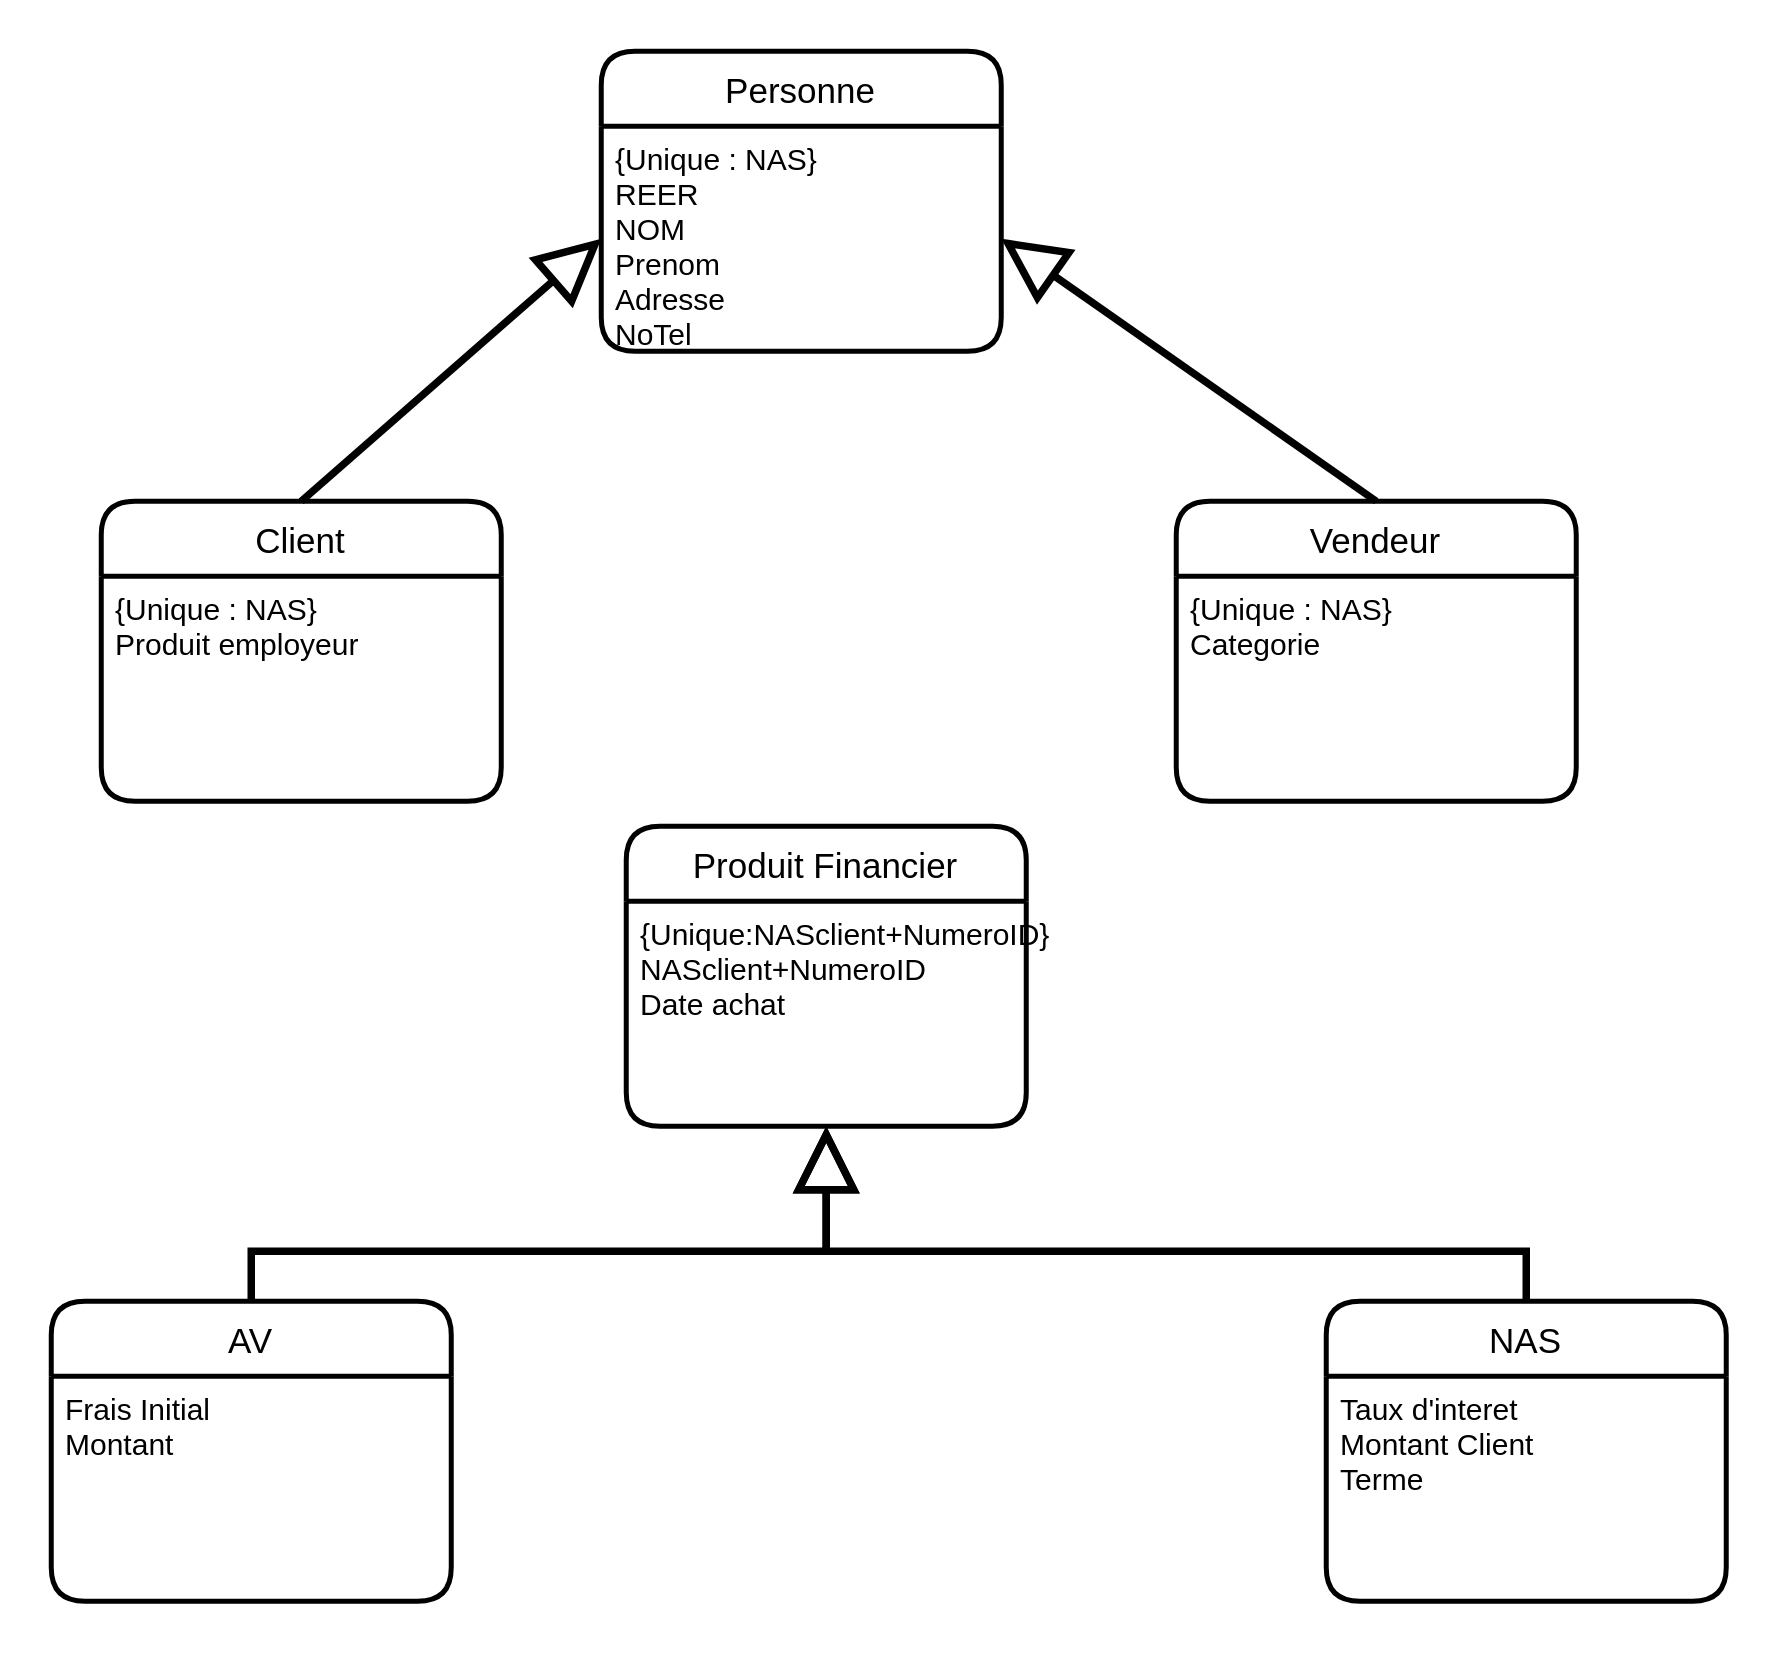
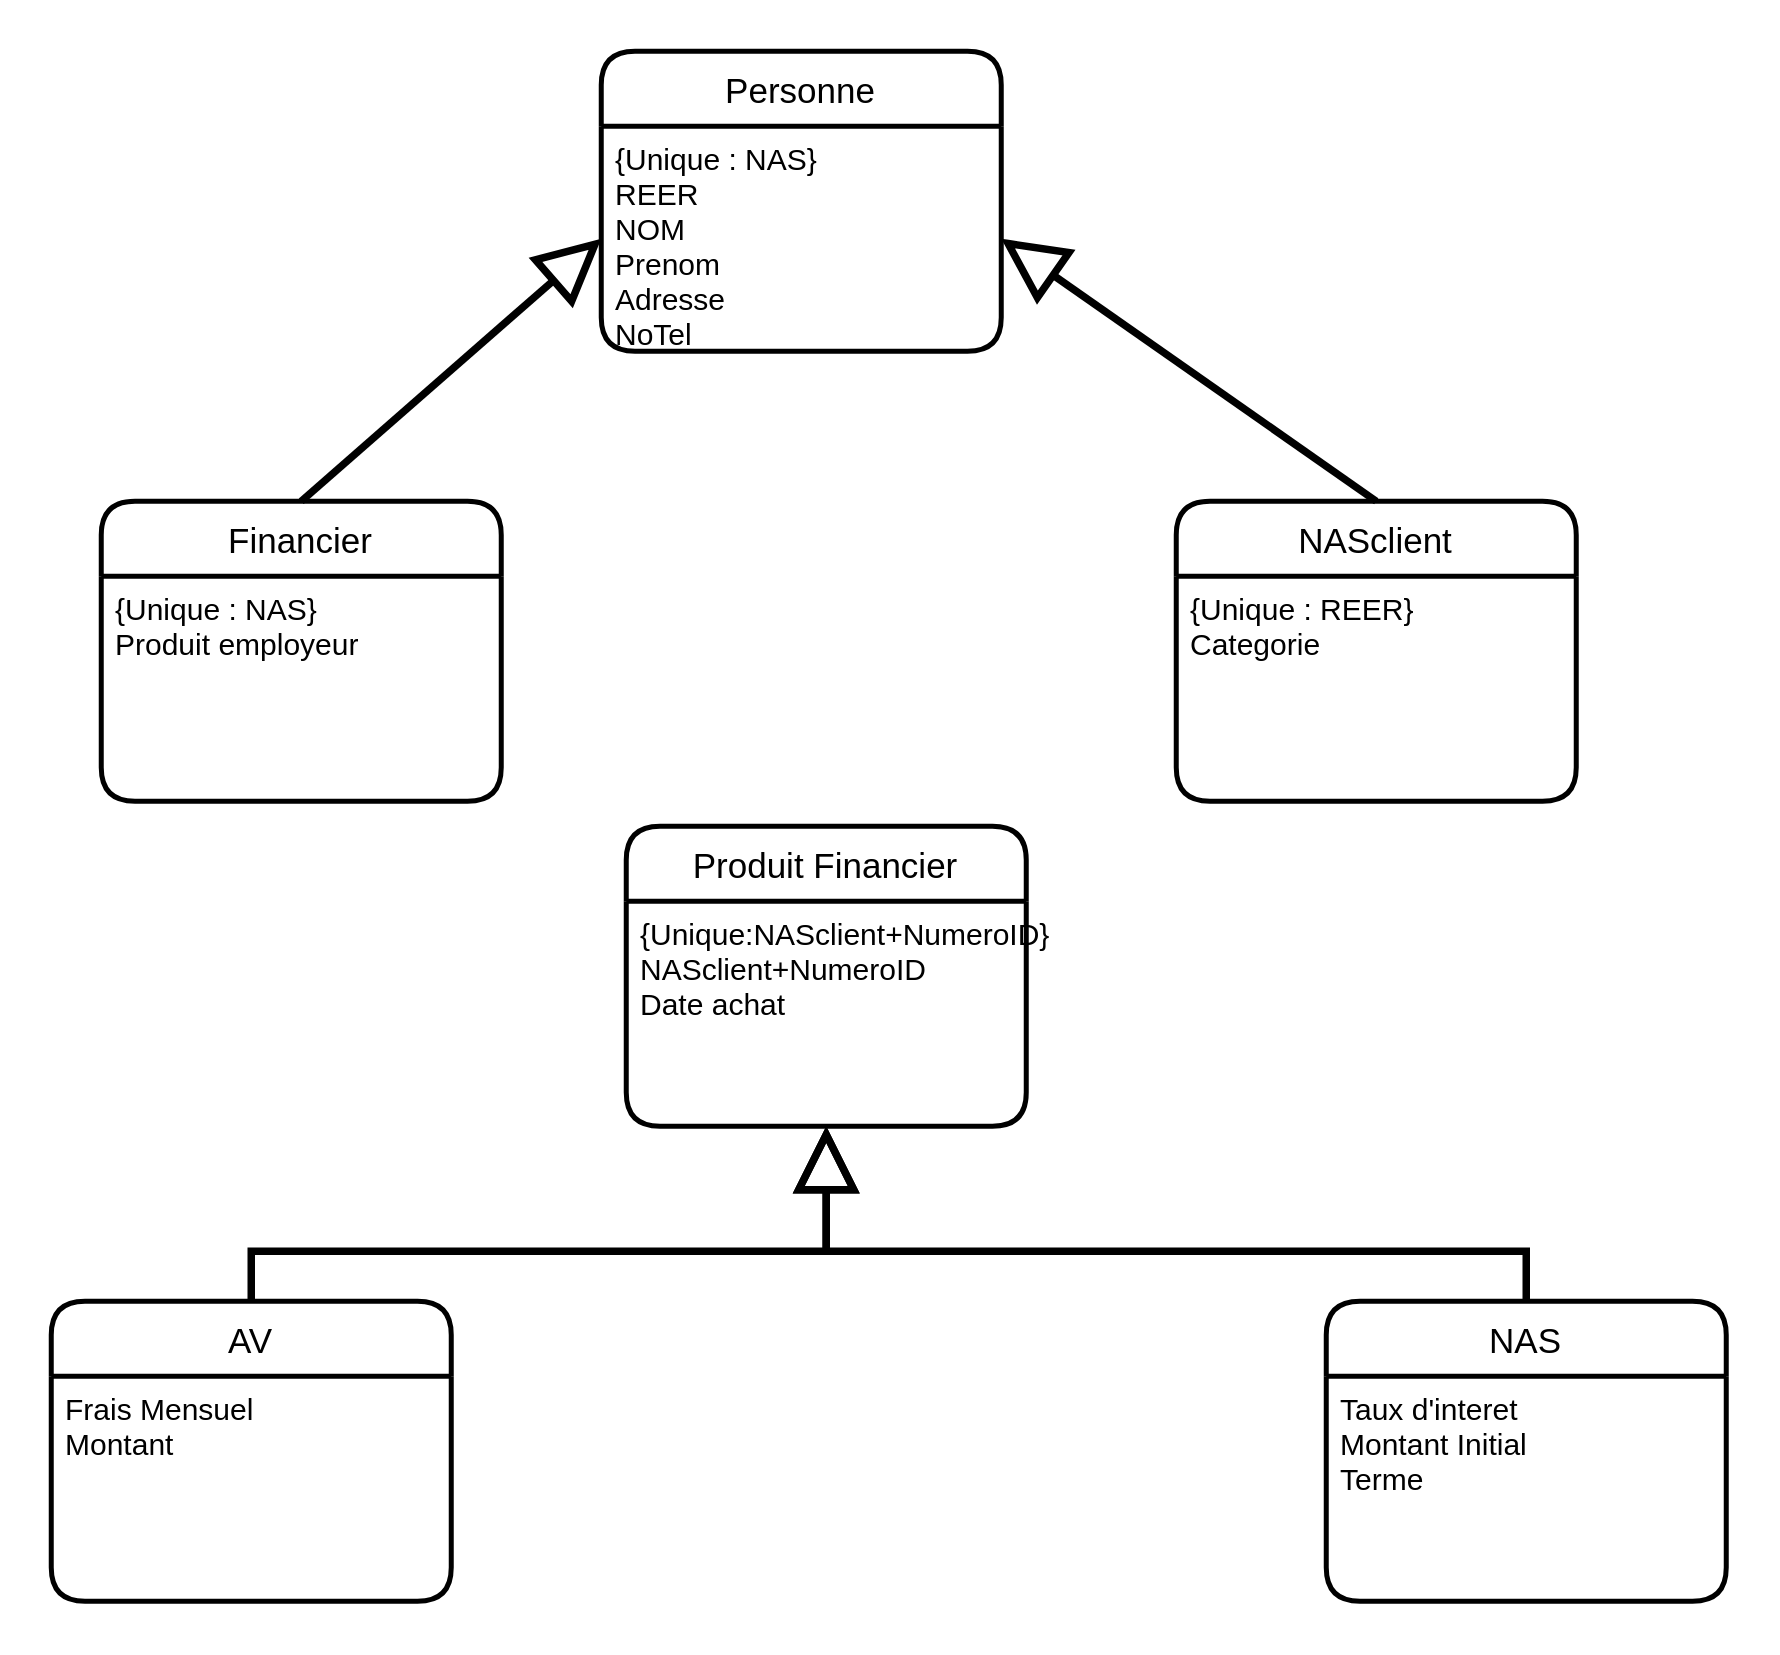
(300, 541) -> (300, 541)
(1375, 541) -> (1375, 541)
(1292, 610) -> (1300, 610)
(155, 1410) -> (163, 1410)
(1446, 1410) -> (1446, 1410)
